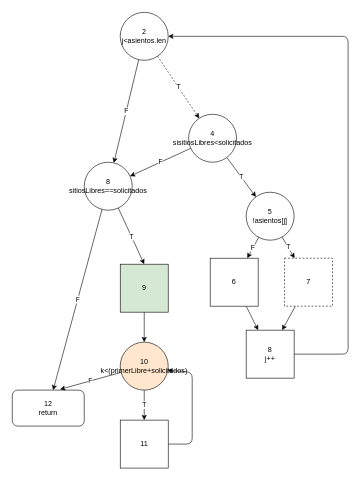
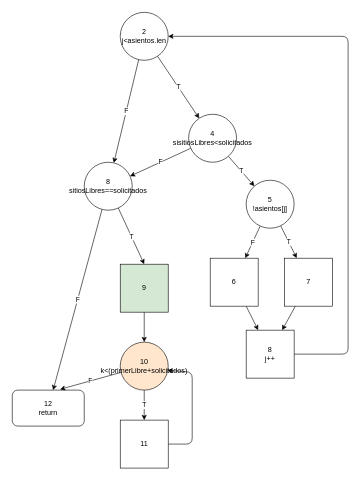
(176, 84) -> (176, 84)
(270, 216) -> (270, 204)
(309, 282) -> (309, 282)
